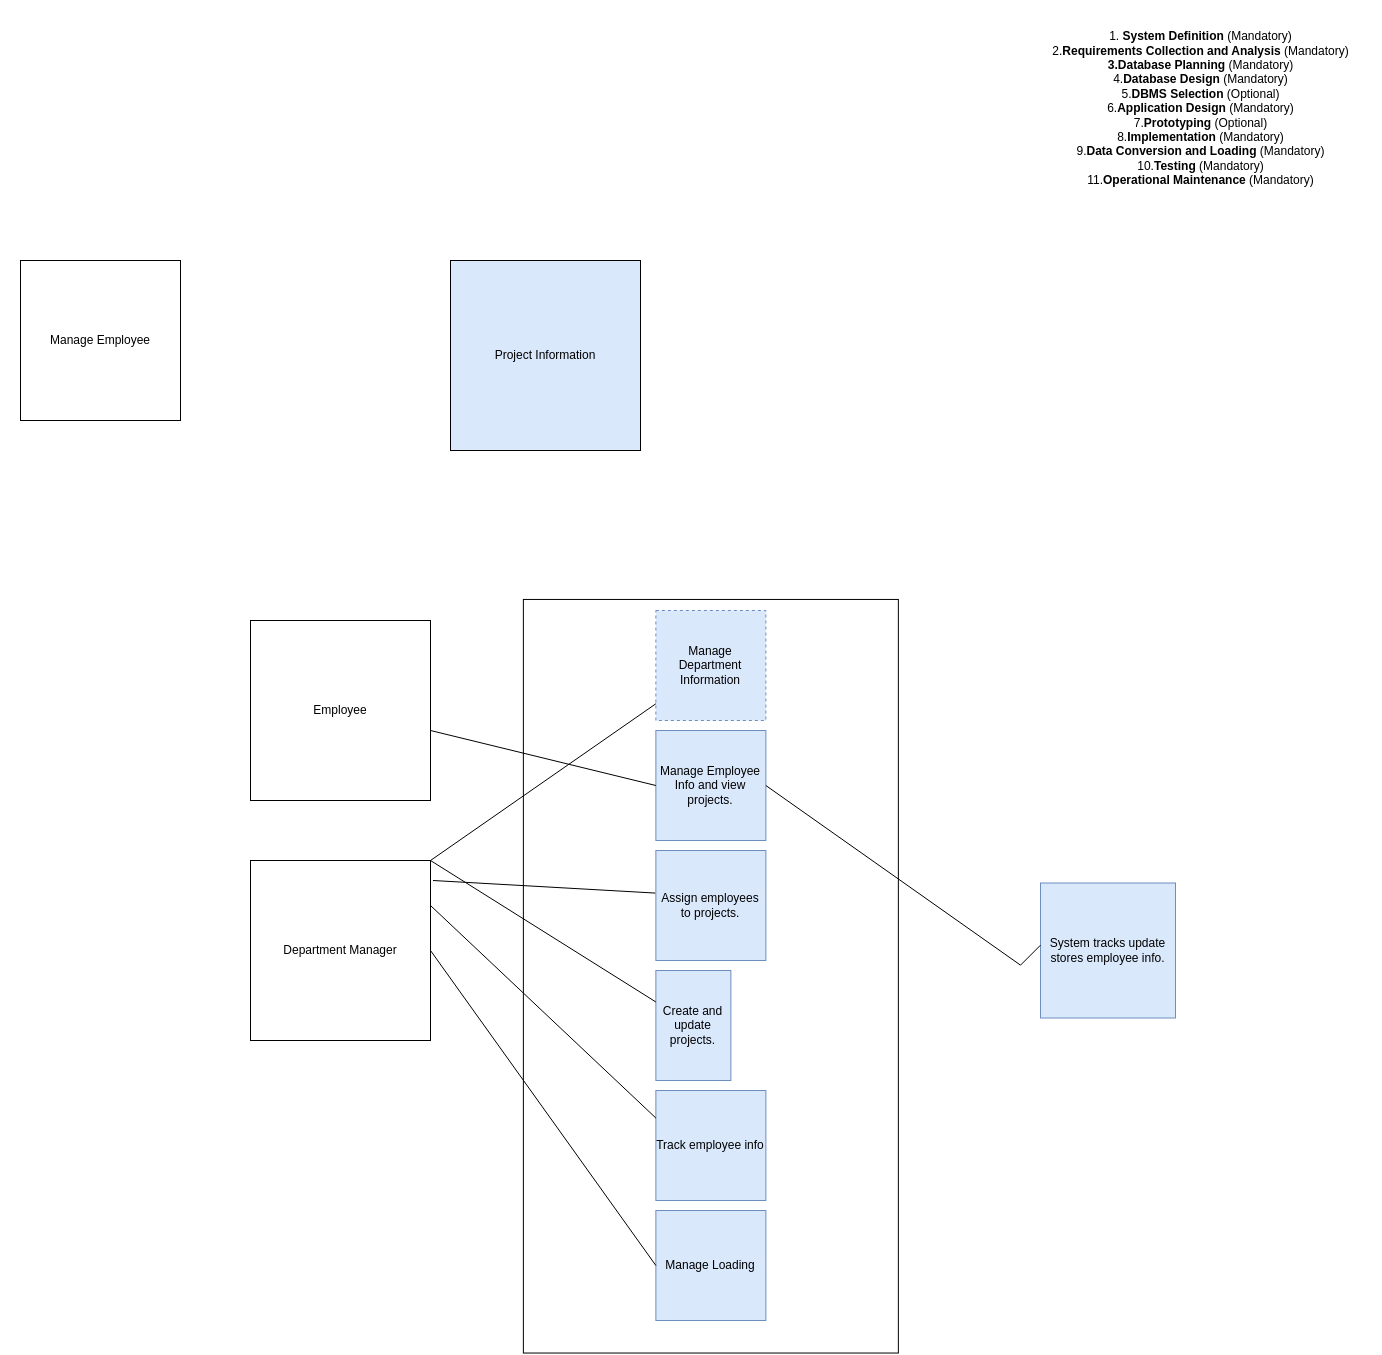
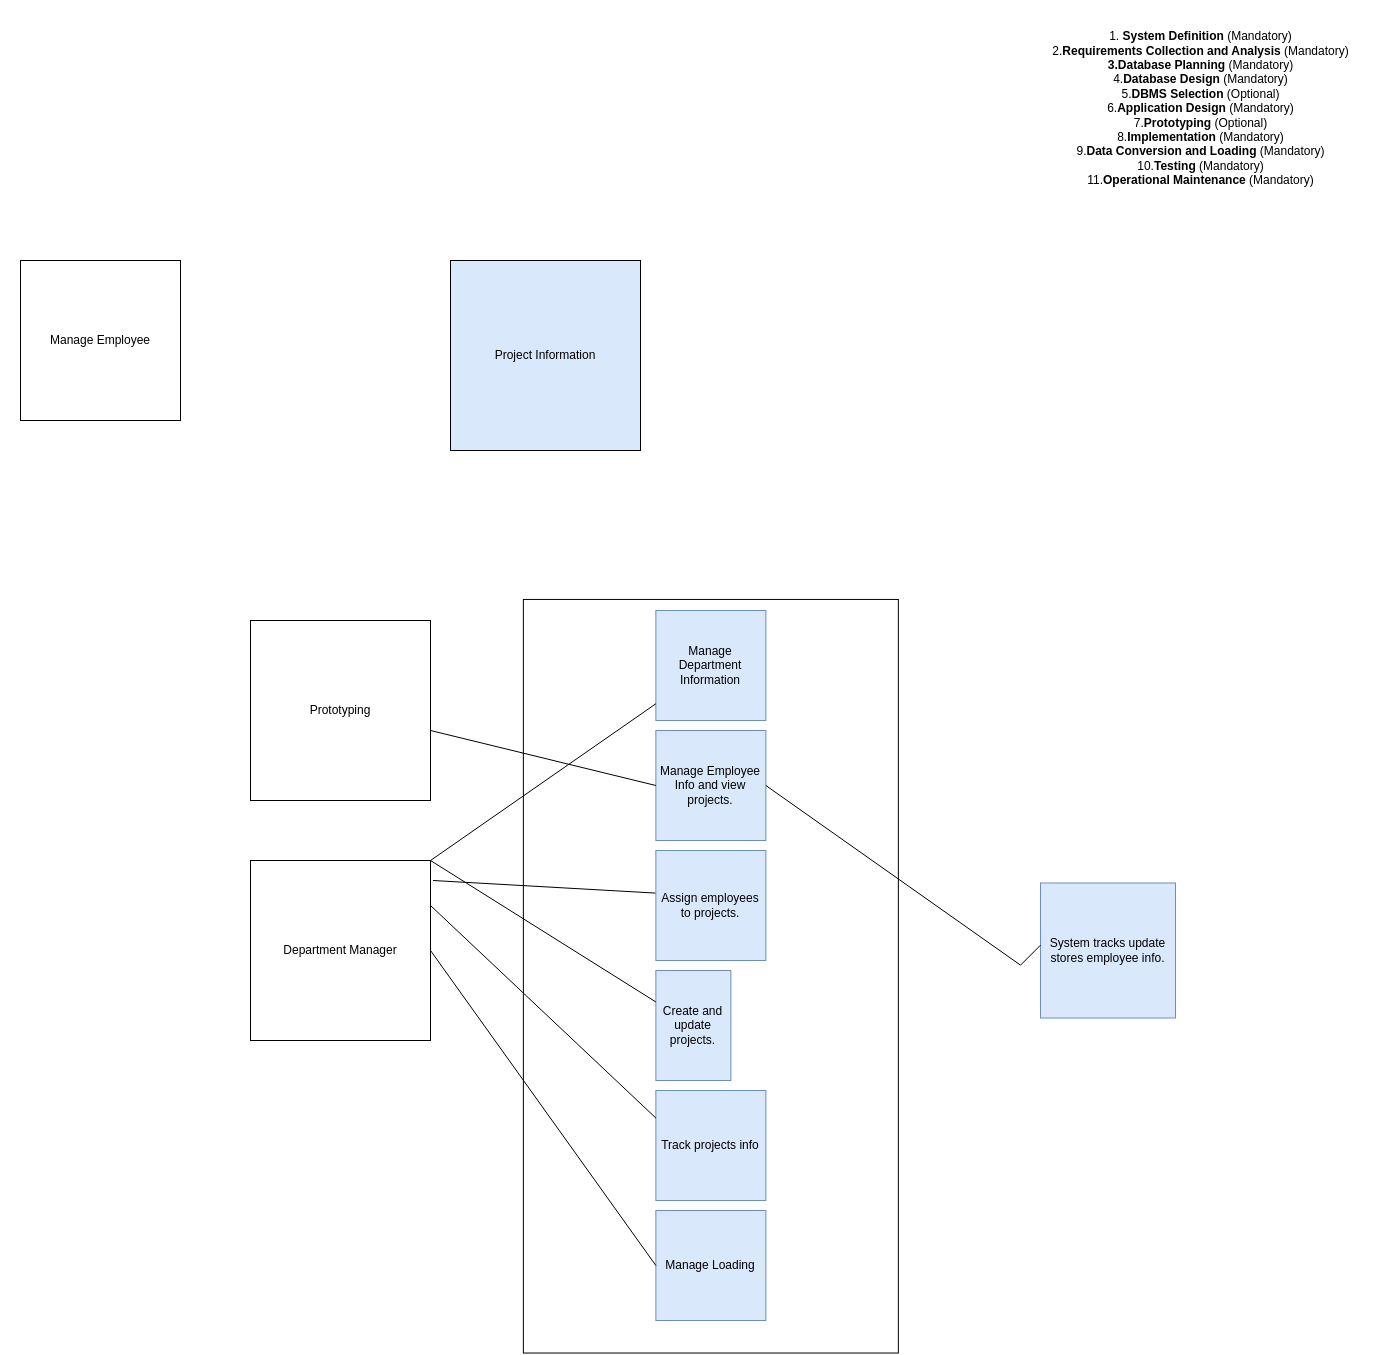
(711, 666) -> (711, 666)
(341, 711) -> (341, 711)
(711, 1146) -> (711, 1146)
